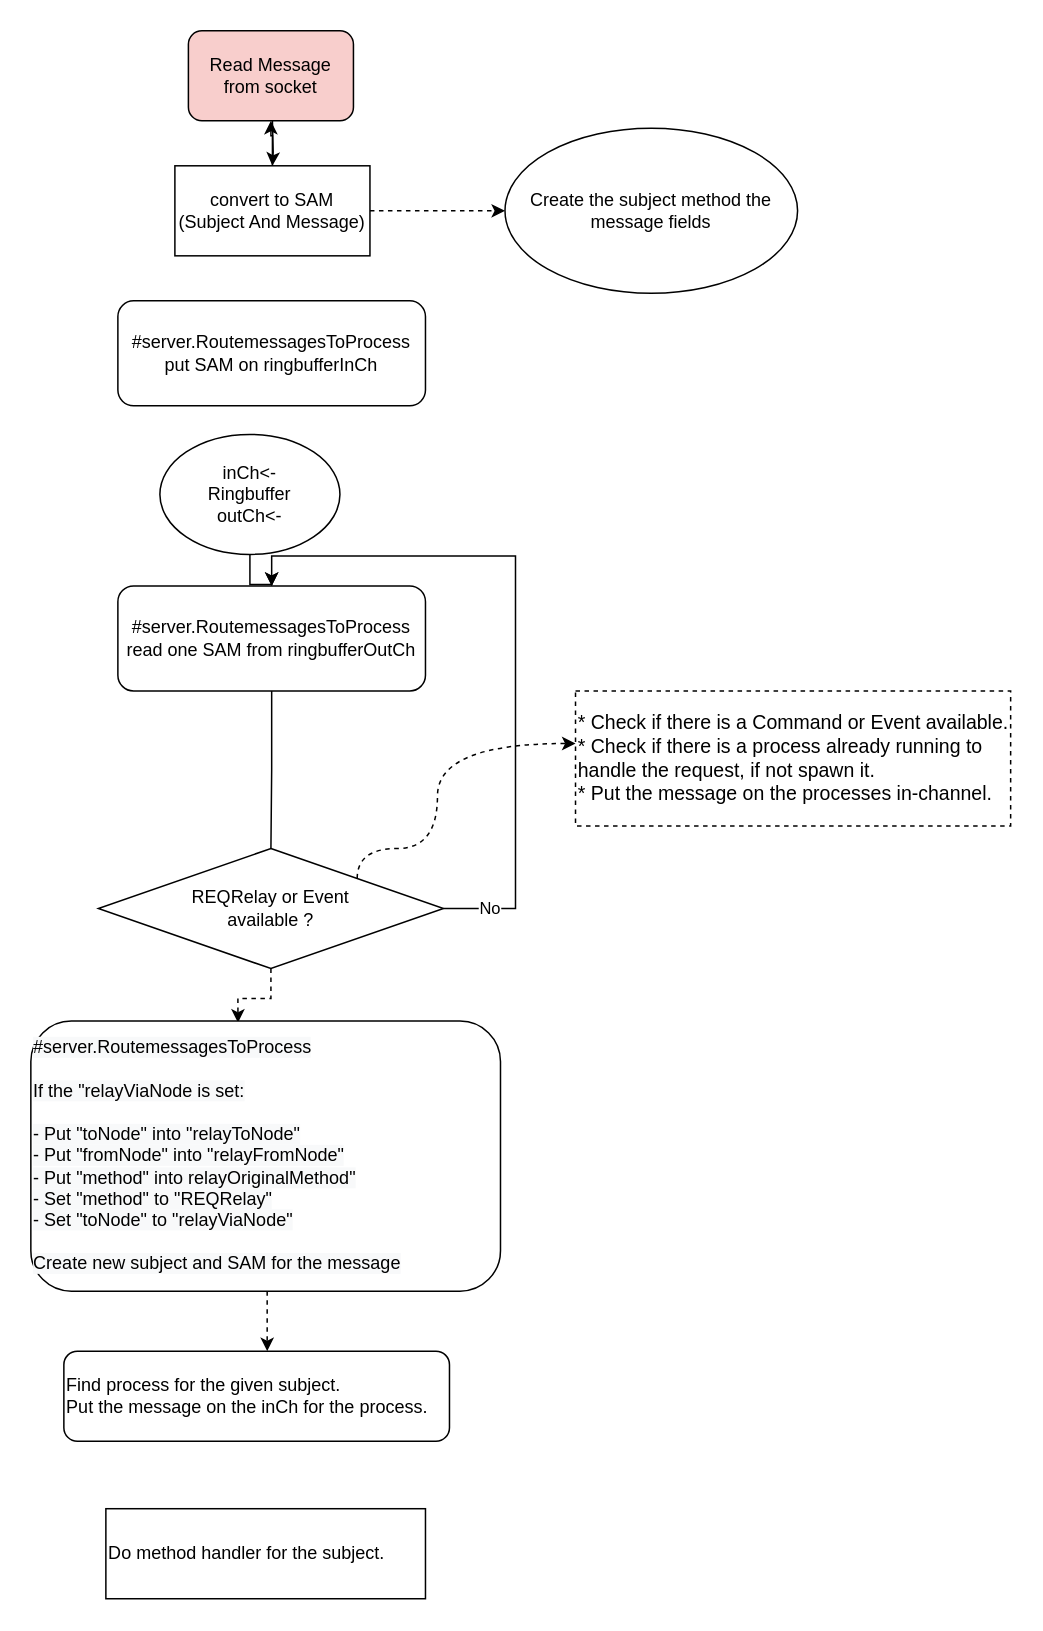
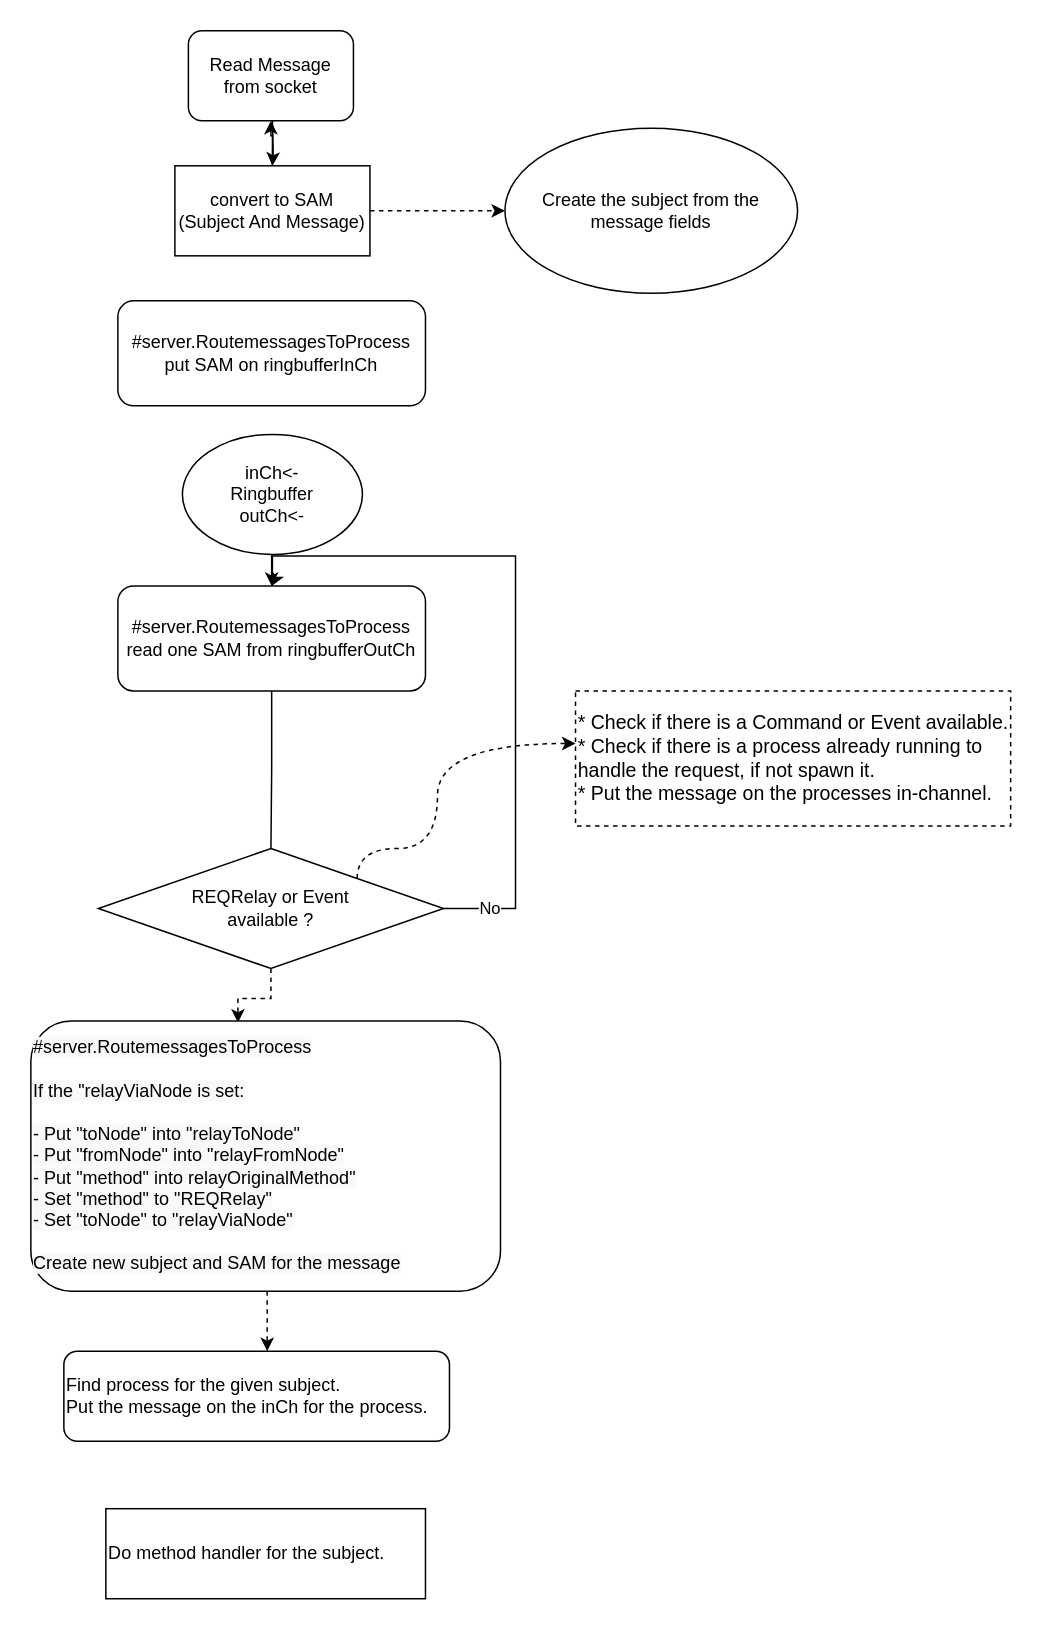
(271, 76) -> (271, 76)
(651, 211) -> (651, 211)
(250, 494) -> (272, 494)
